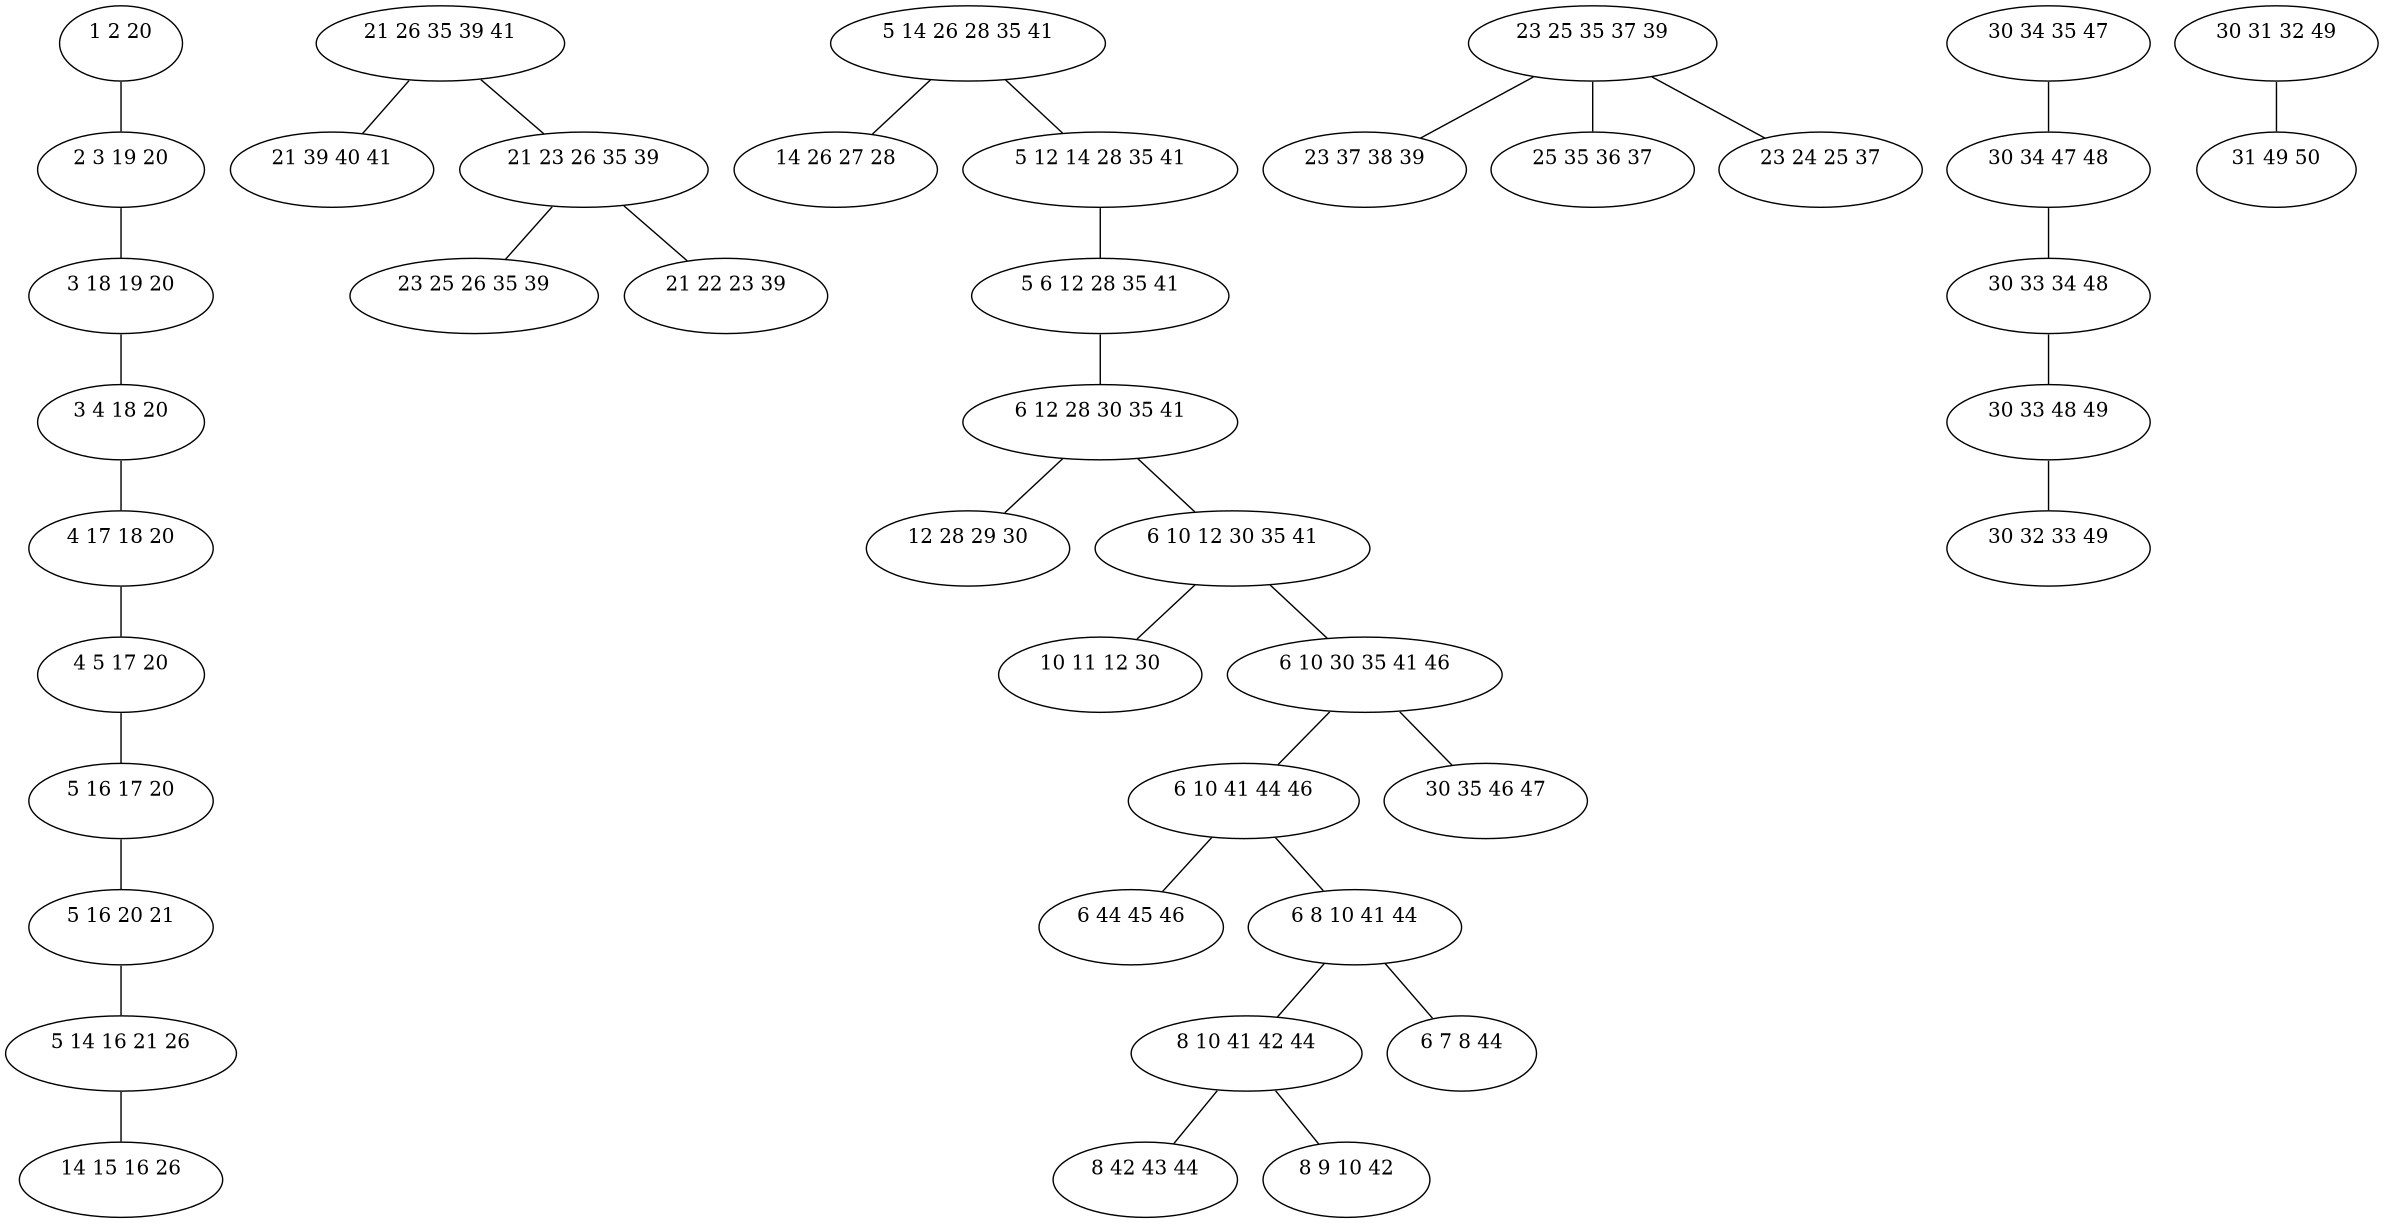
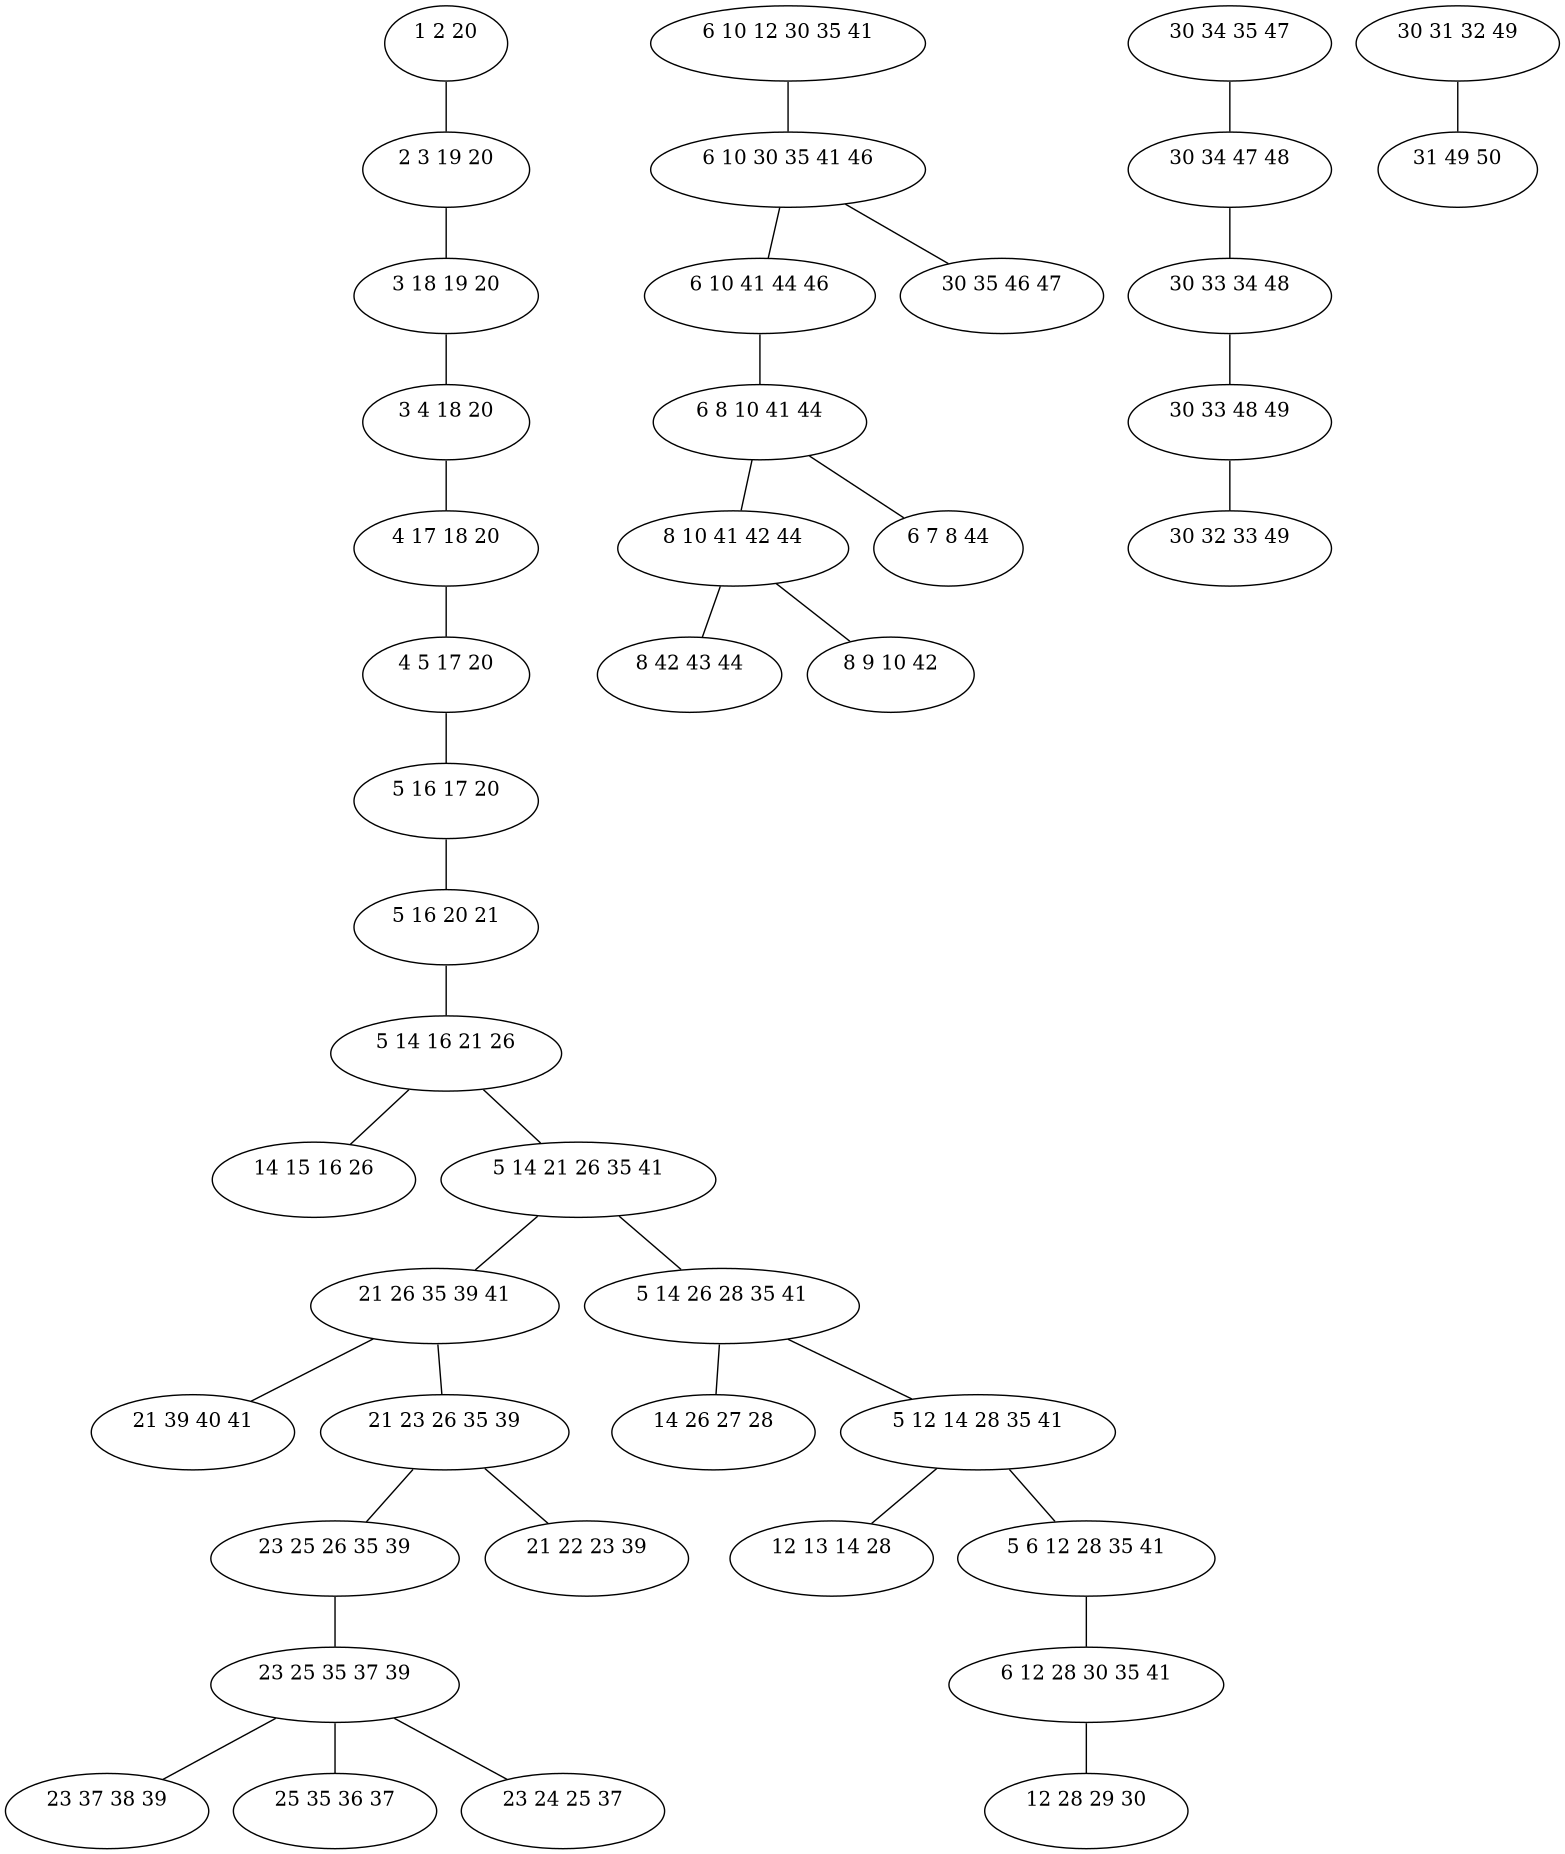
(1166, 485) -> none
(1100, 675) -> none
(1131, 927) -> none
none -> (578, 1180)
none -> (832, 1559)
none -> (335, 1622)
